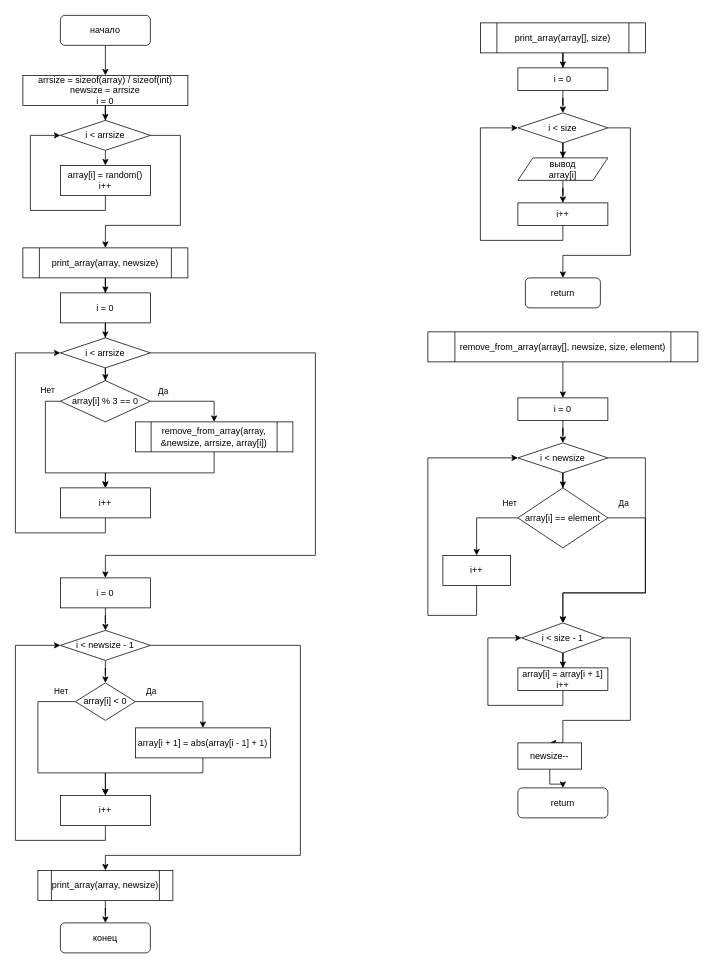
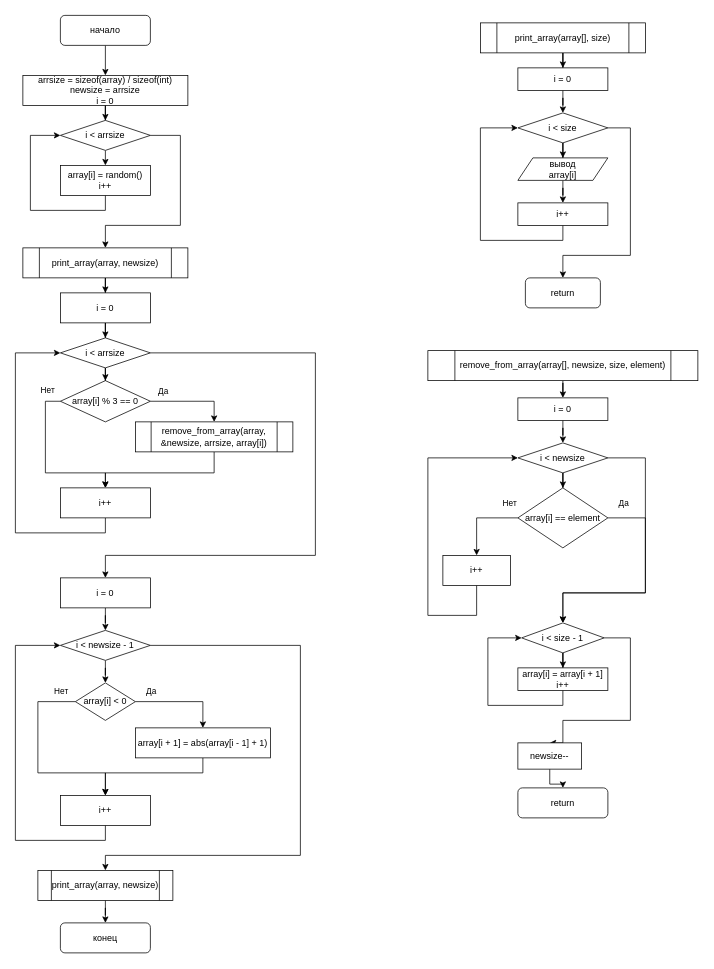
(563, 347) -> (563, 366)
